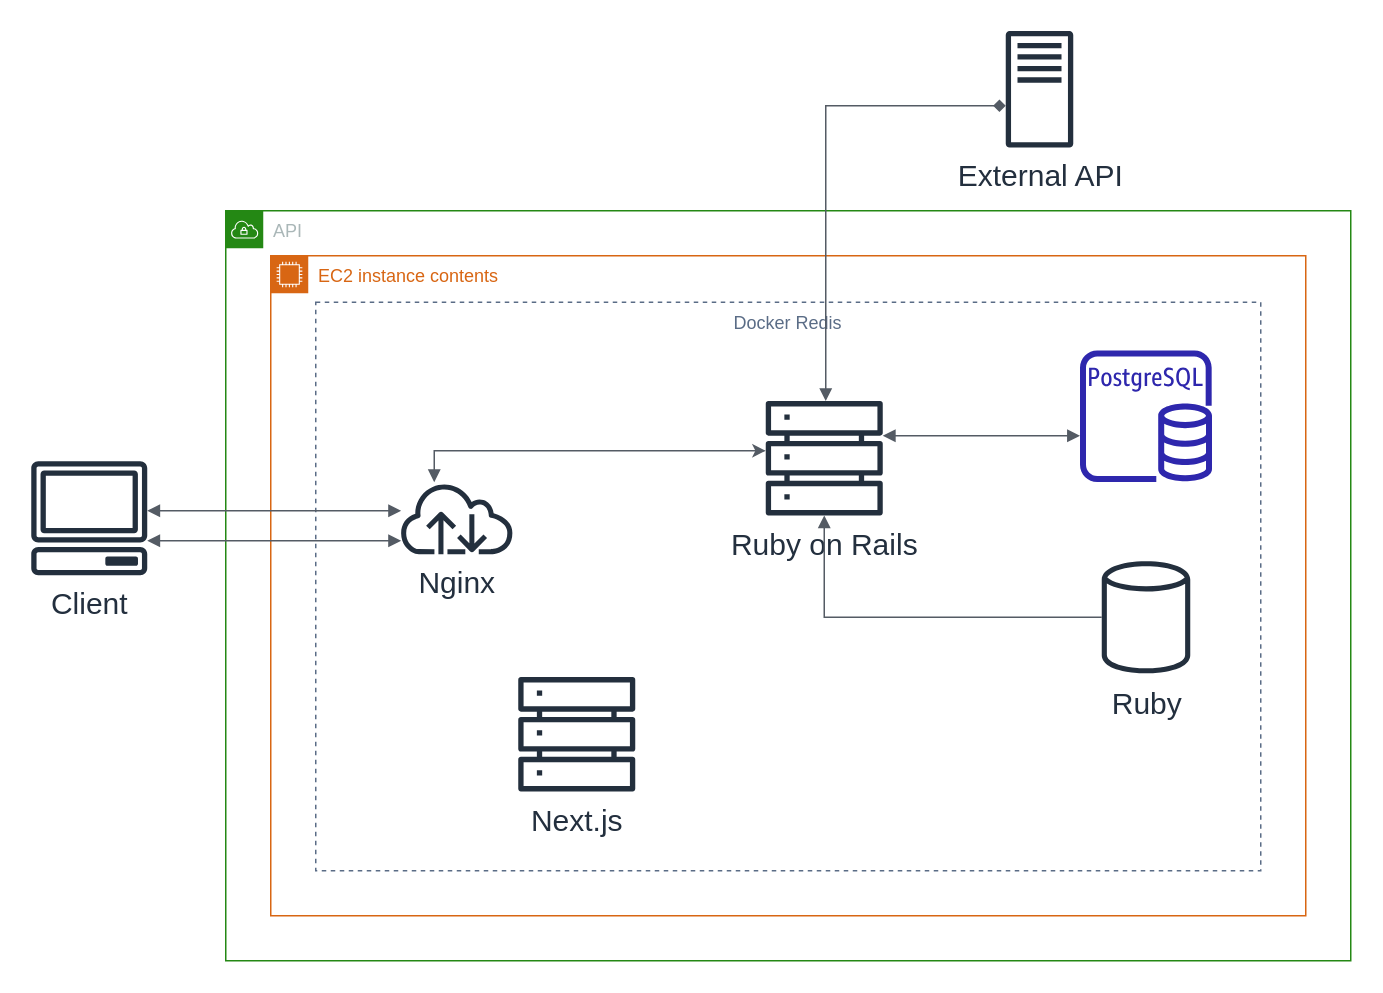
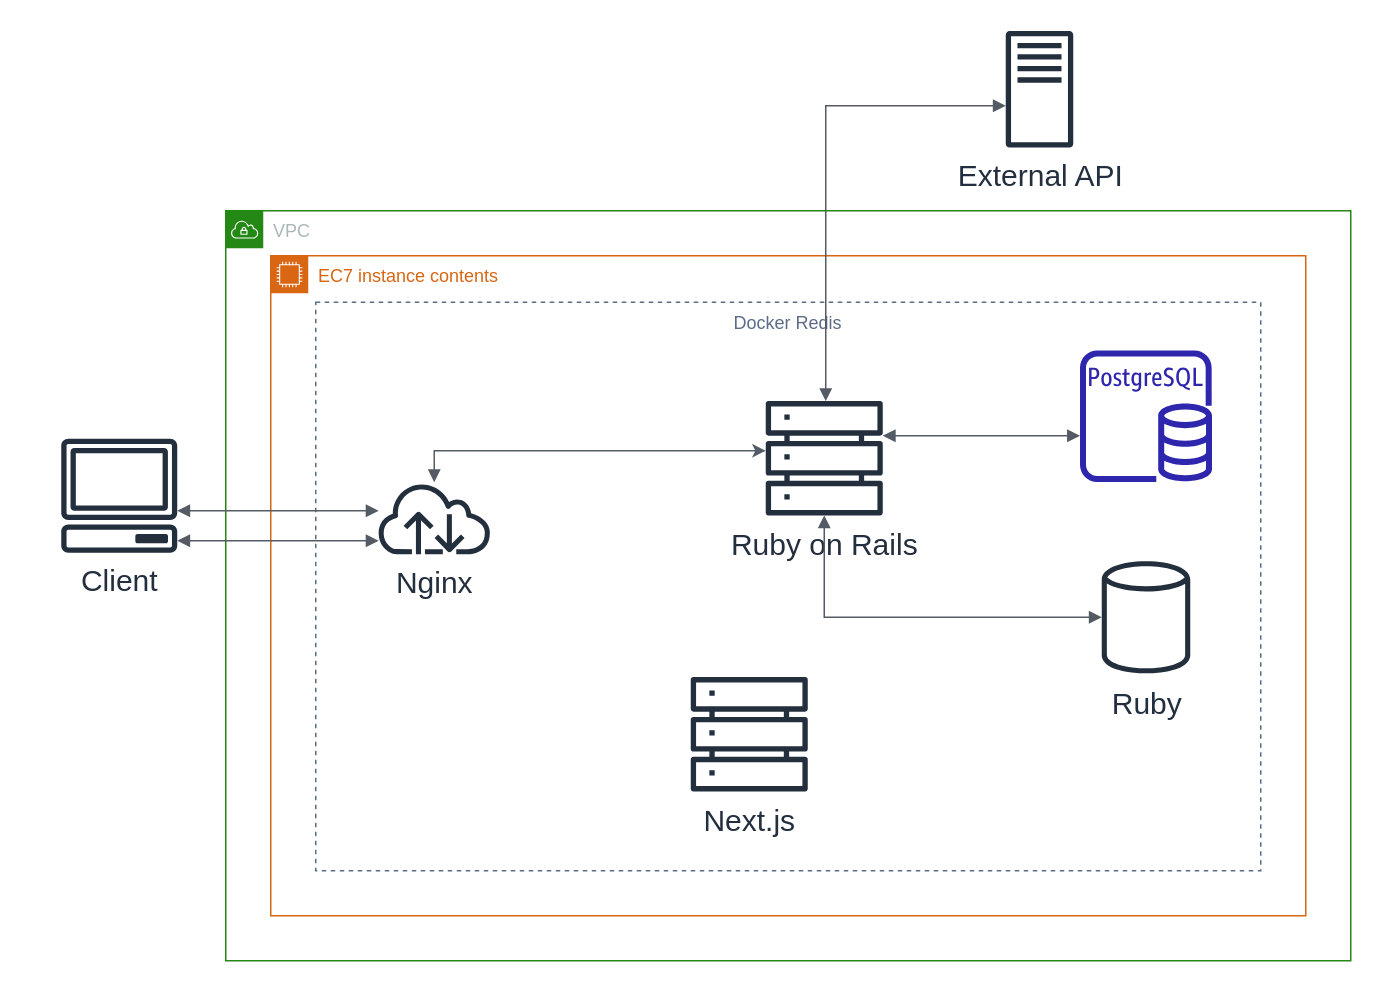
(992, 106) -> (992, 106)
(289, 232) -> (289, 232)
(418, 277) -> (418, 277)
(89, 518) -> (119, 496)
(457, 518) -> (434, 518)
(1093, 617) -> (1088, 617)
(577, 734) -> (749, 734)
